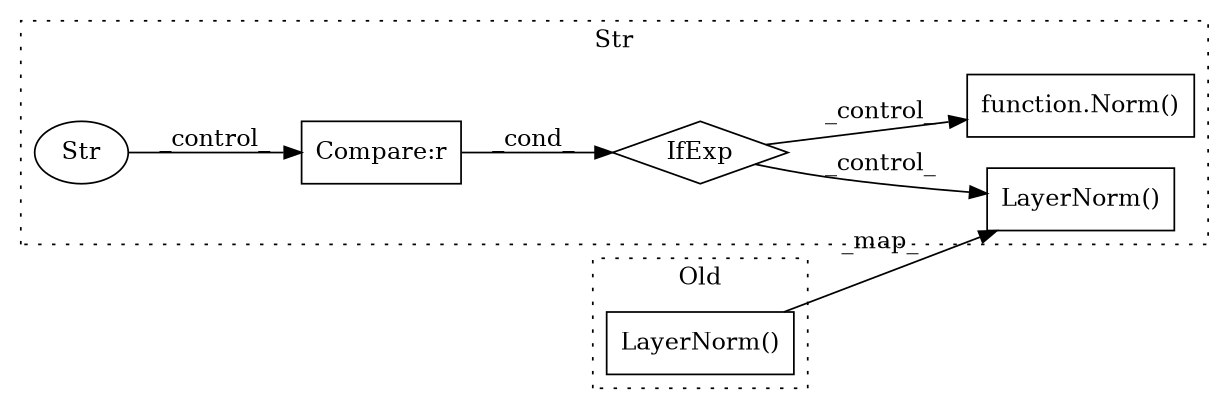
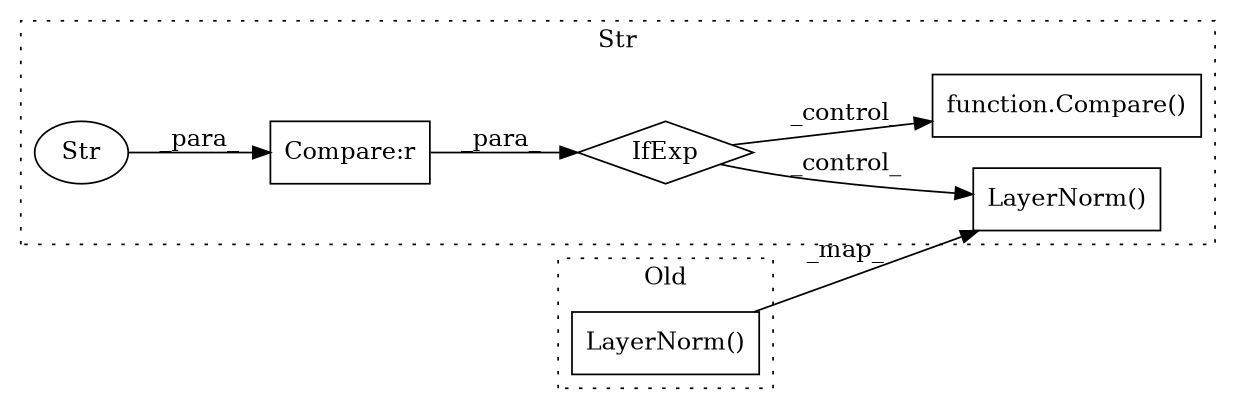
(1081, 106) -> (1067, 106)
(215, 140) -> (199, 140)
(534, 140) -> (501, 140)
